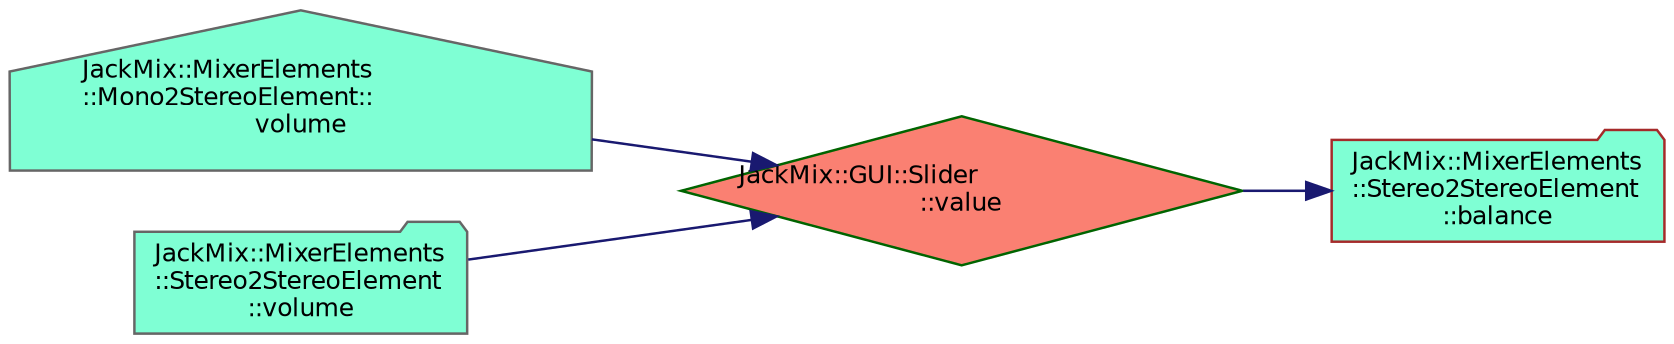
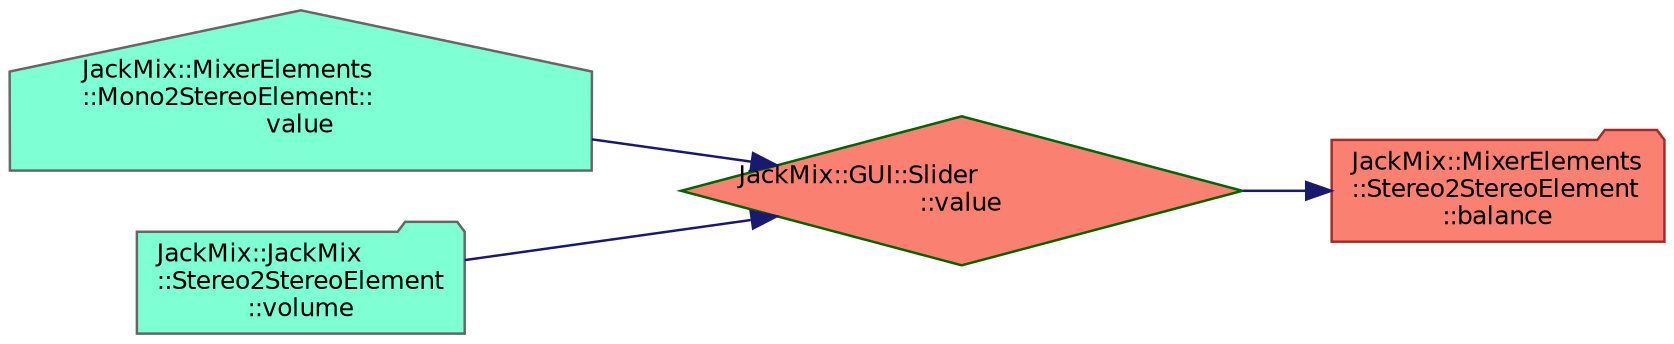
(301, 99) -> (301, 99)
(1498, 191) -> (1498, 191)
(301, 283) -> (301, 283)
